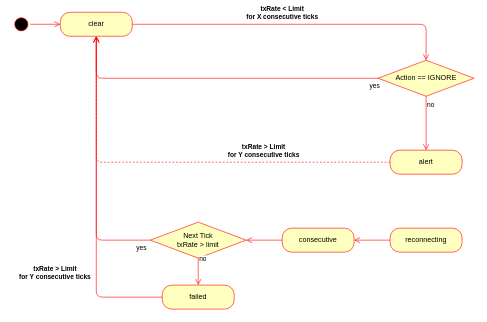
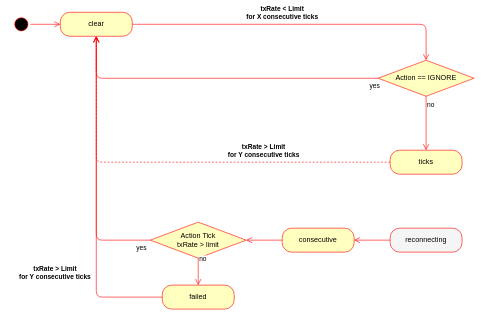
(426, 162) -> (426, 162)
(198, 240) -> (198, 240)
(426, 240) -> (426, 240)
